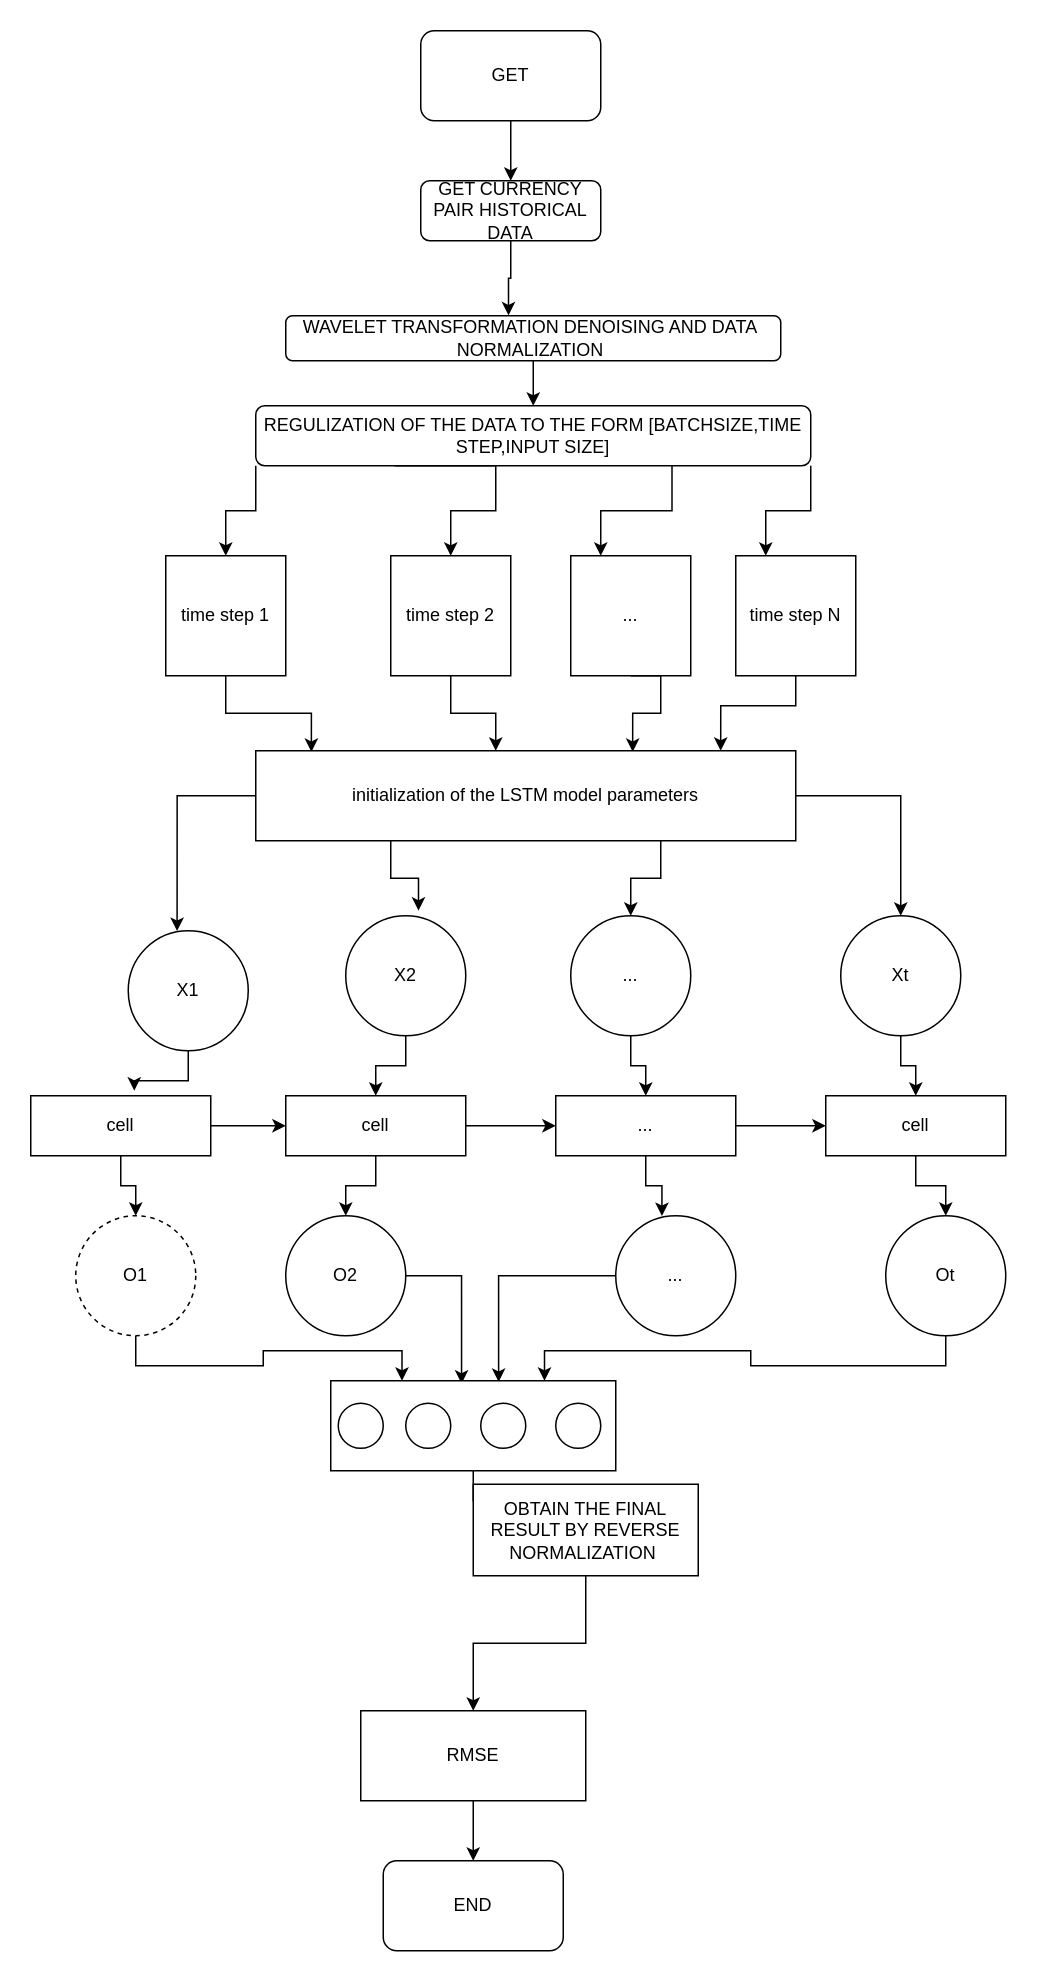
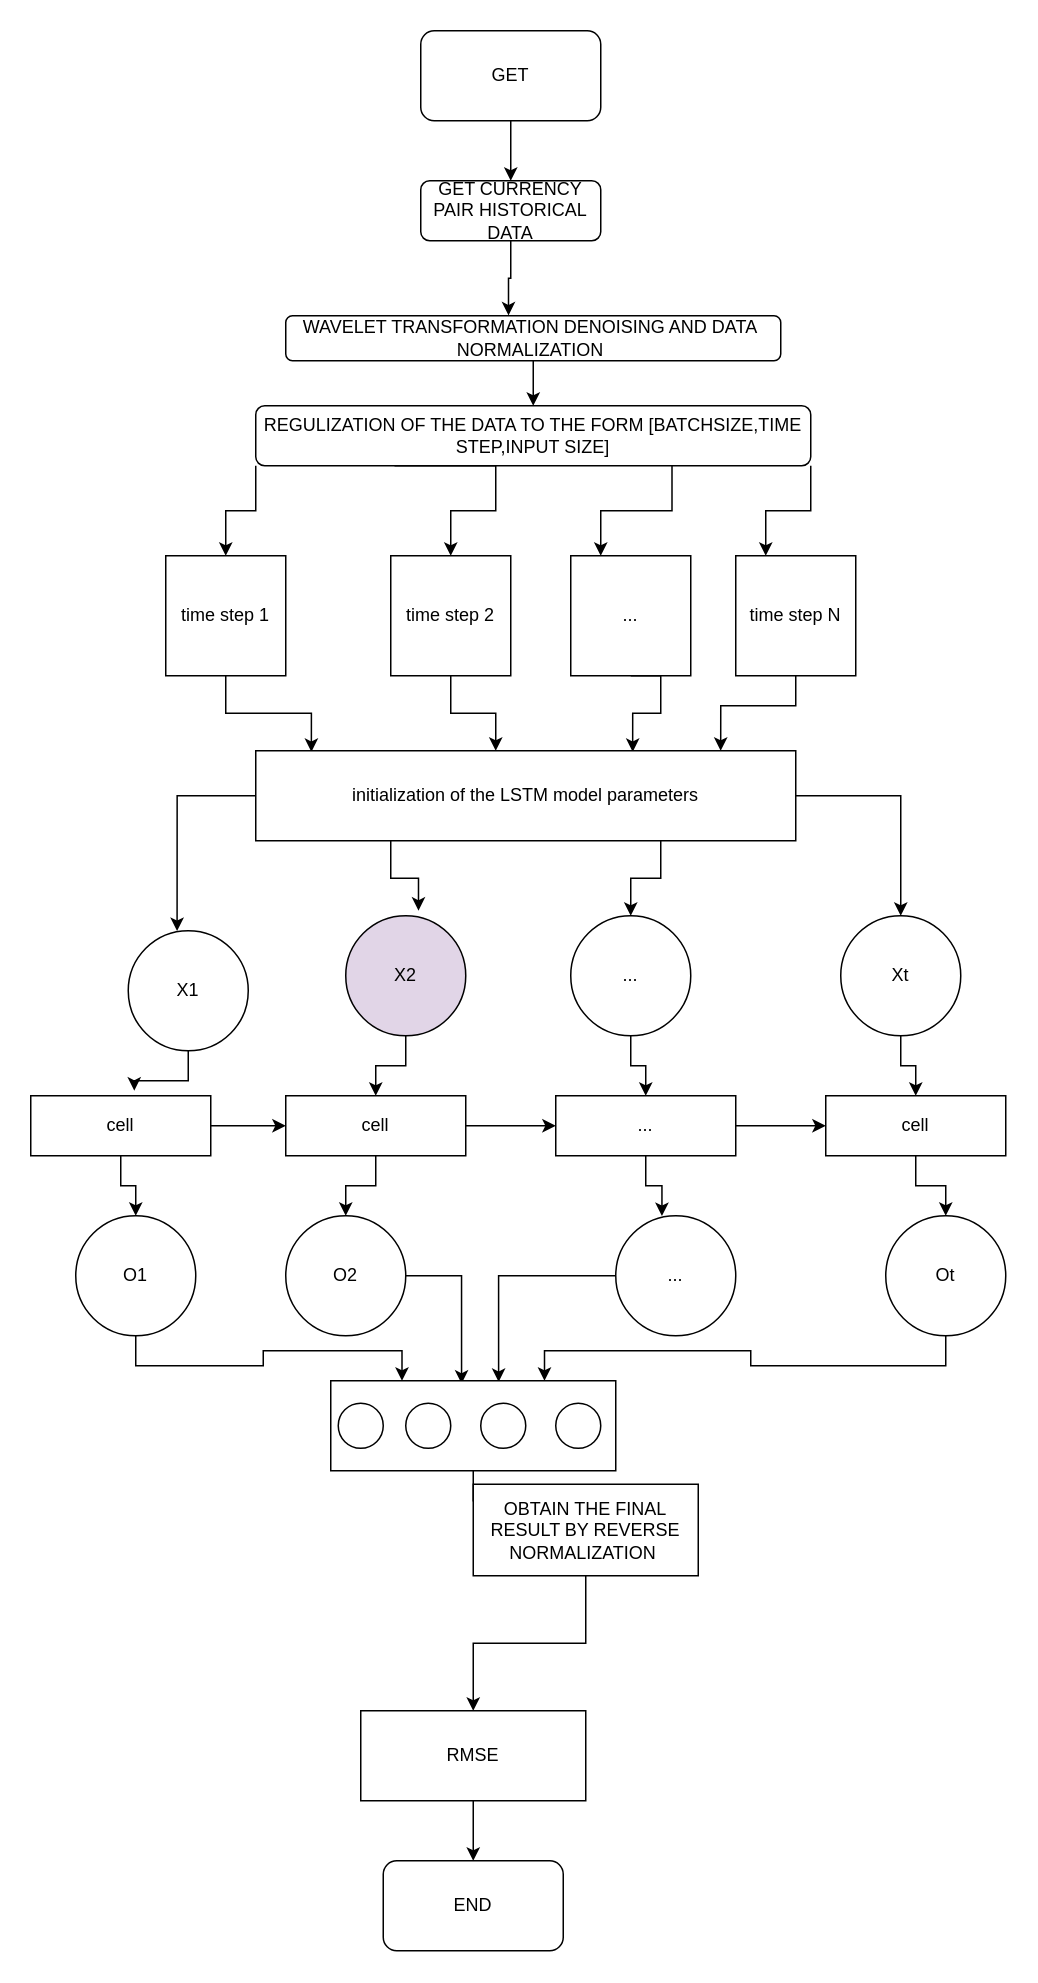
(406, 976) -> (406, 976)
(136, 1276) -> (136, 1276)
